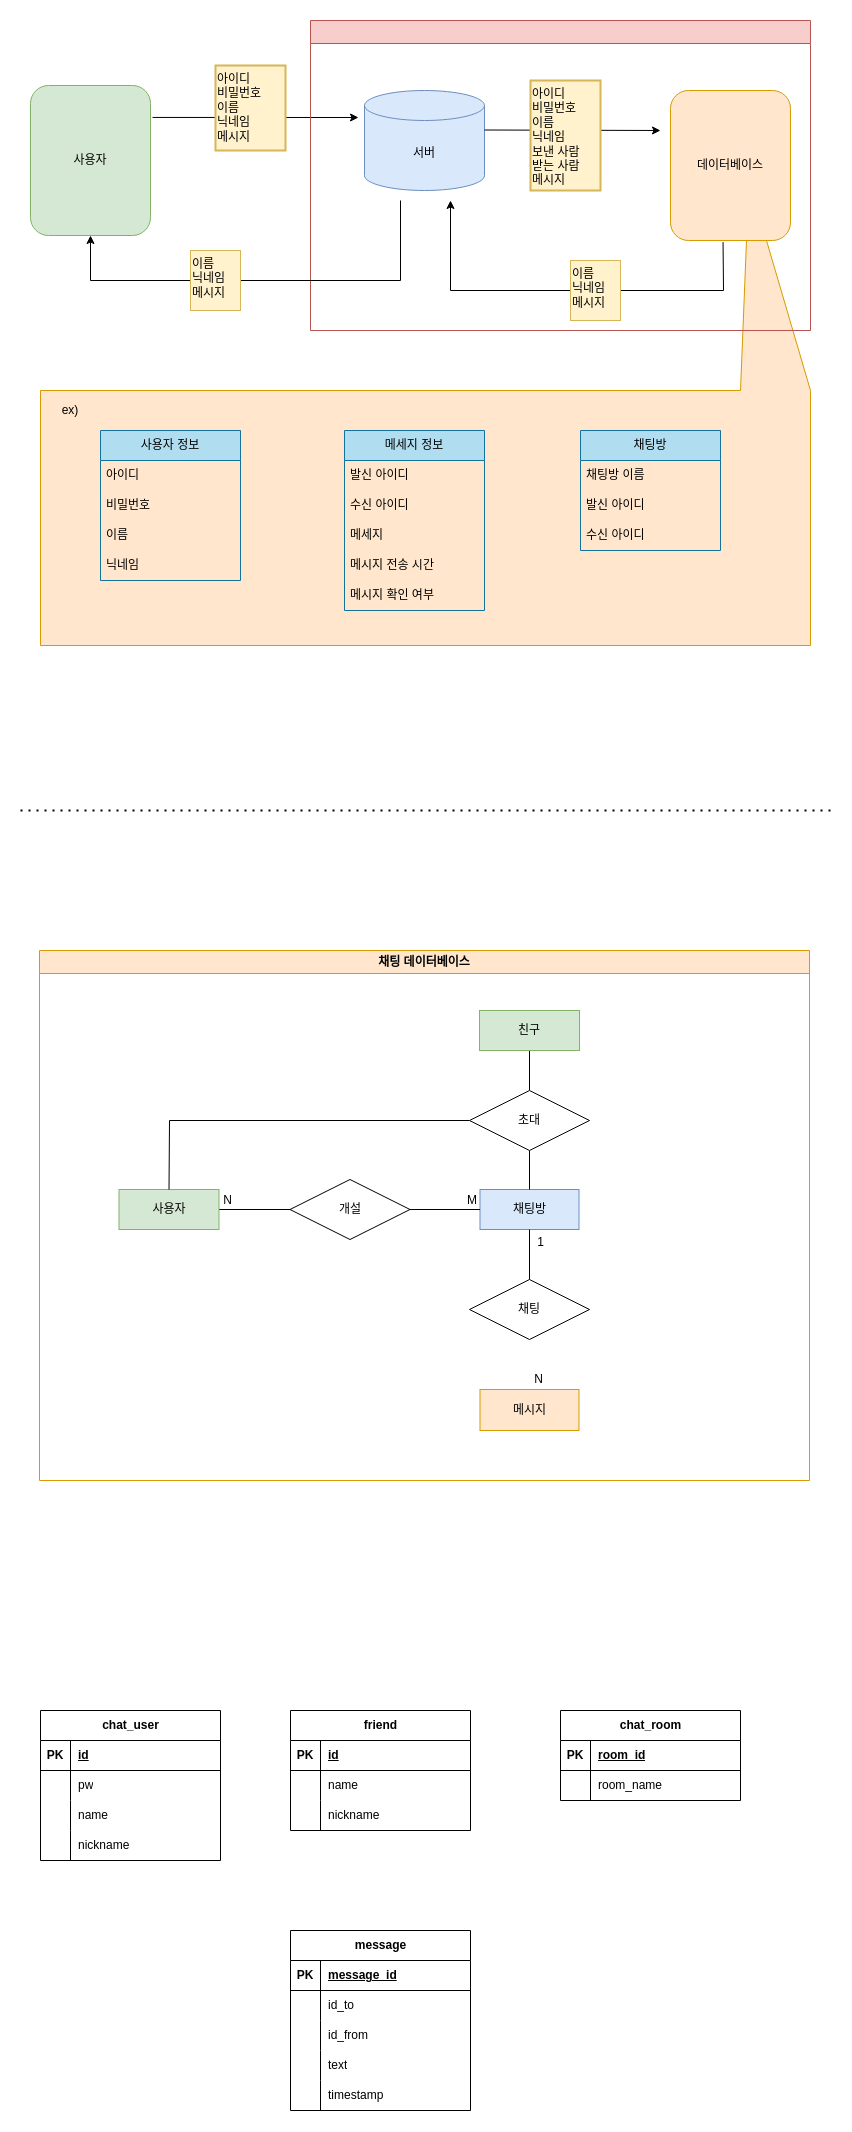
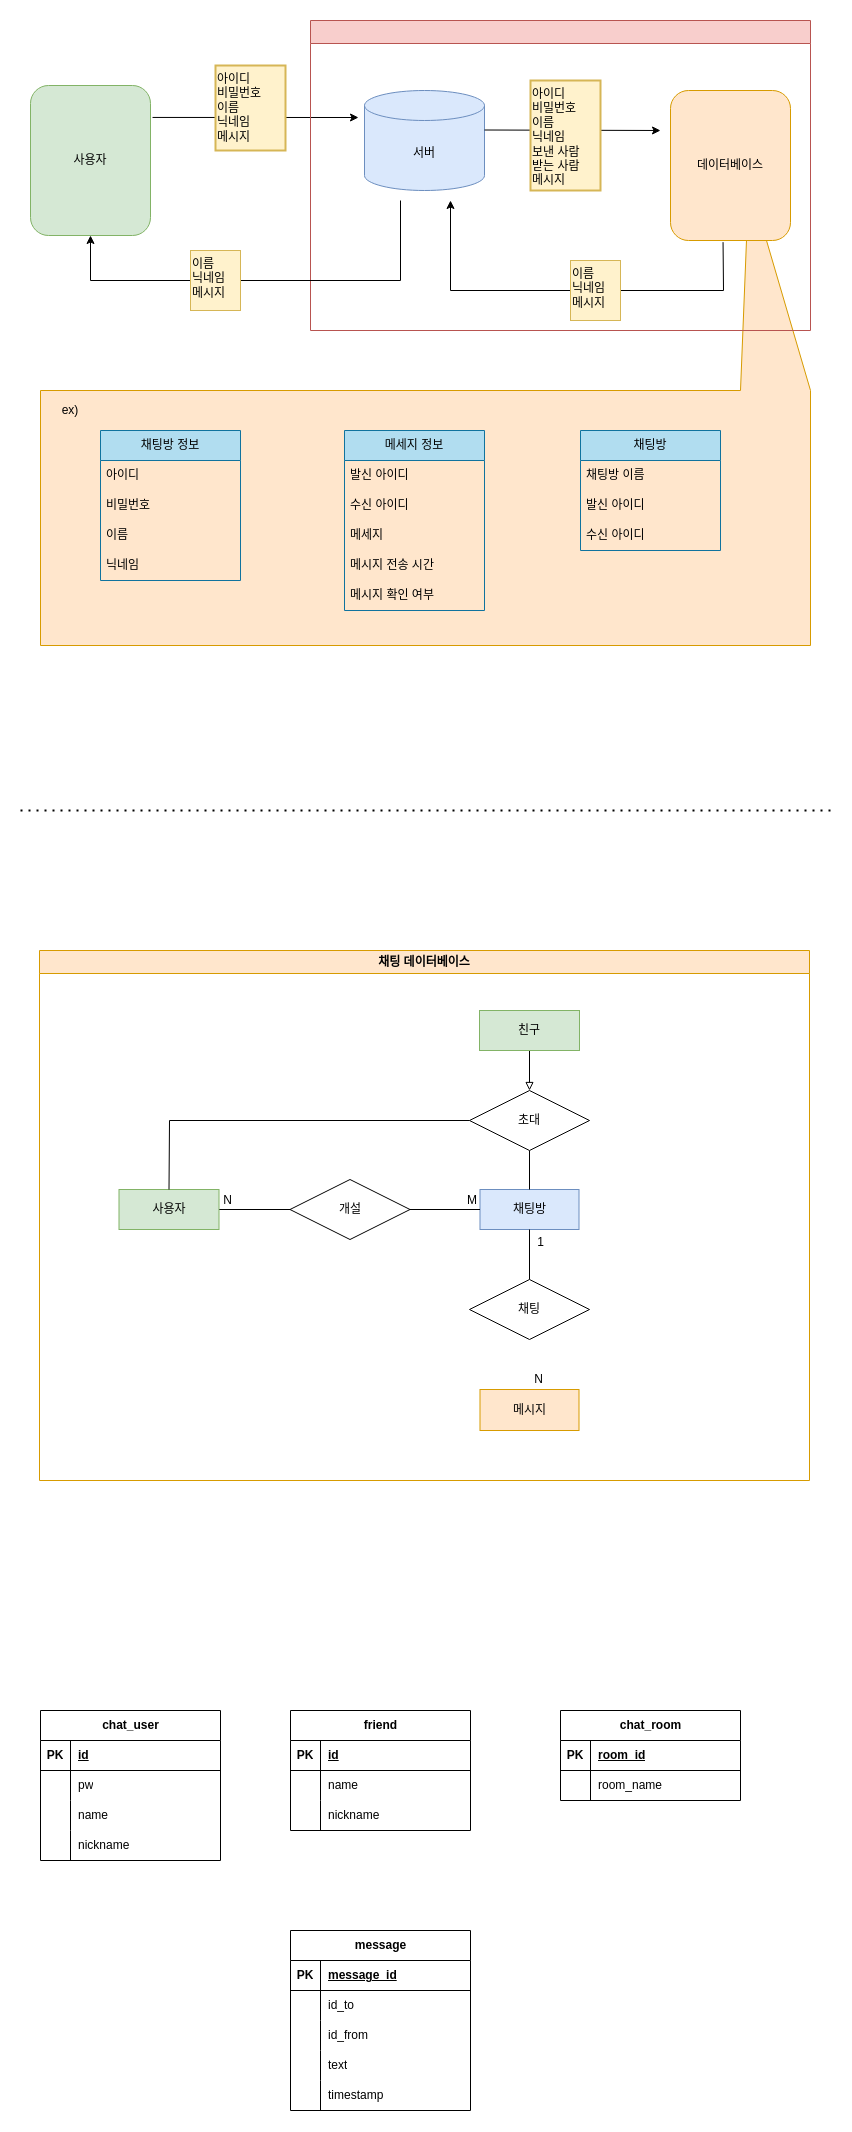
(171, 446) -> (171, 446)
(530, 1084) -> (530, 1081)
